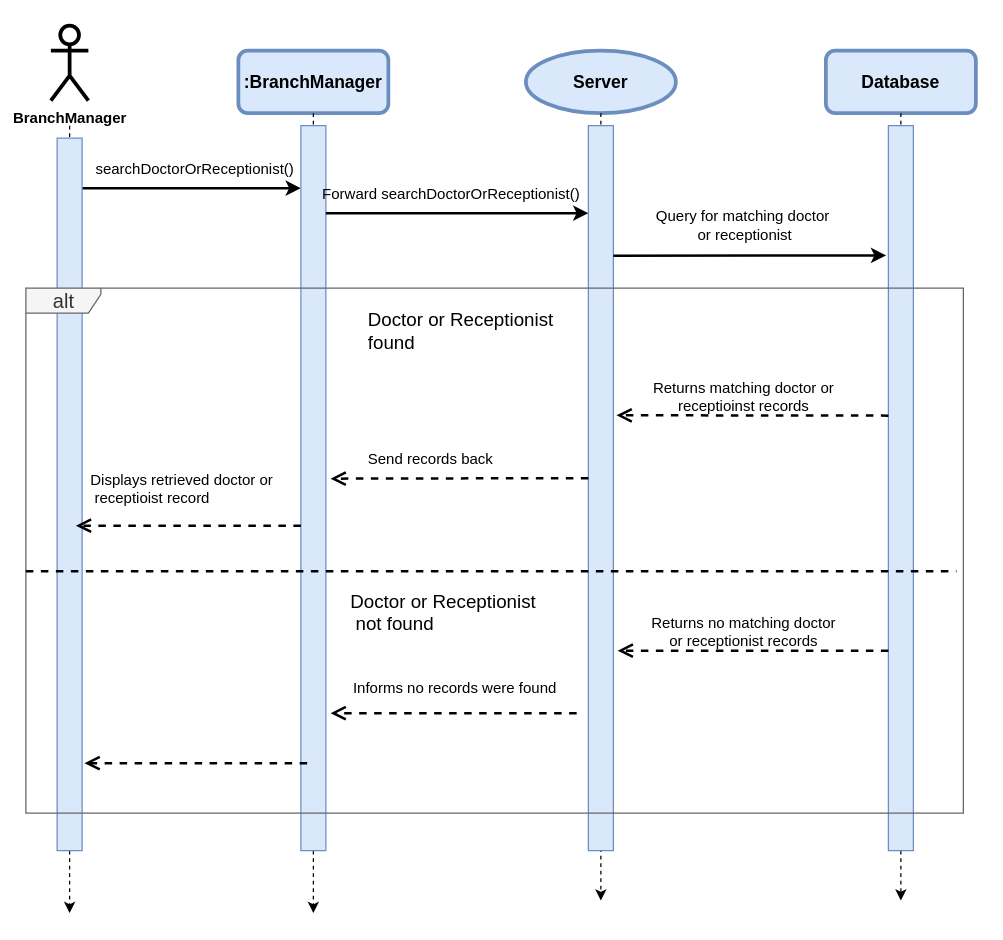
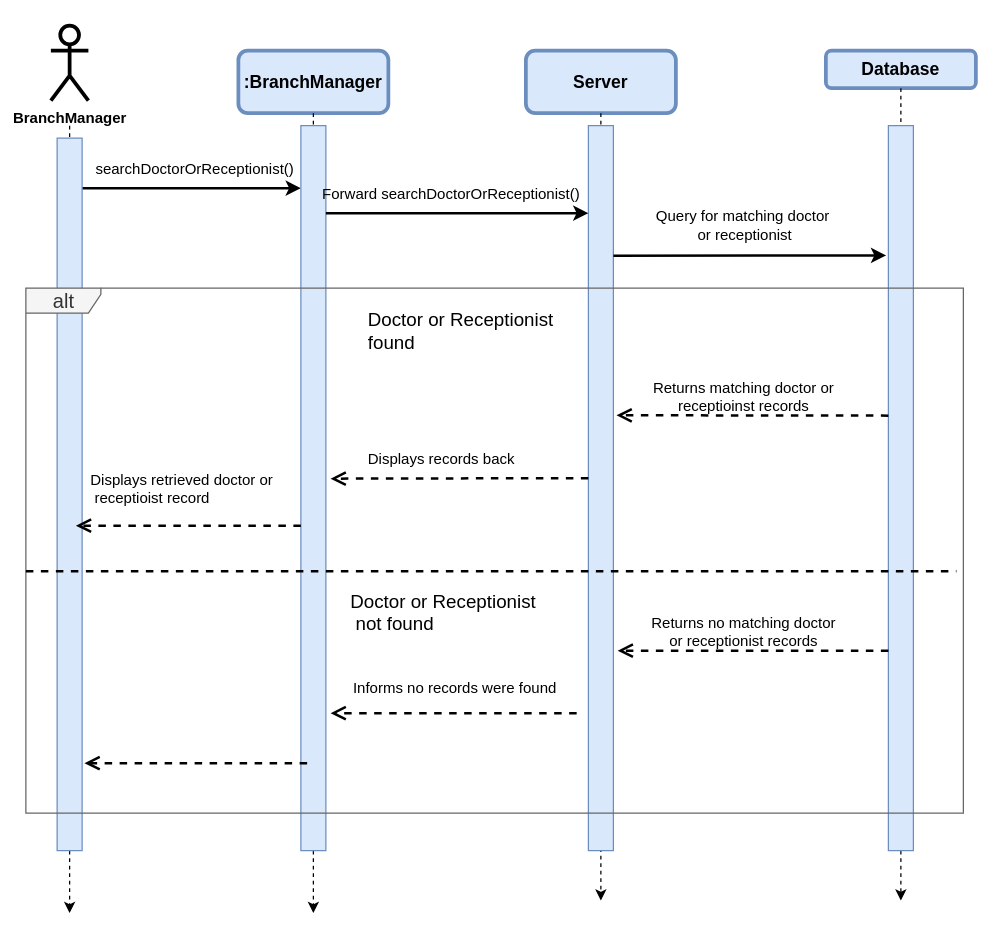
(601, 82) -> (601, 82)
(901, 82) -> (901, 69)
(436, 460) -> (449, 460)
